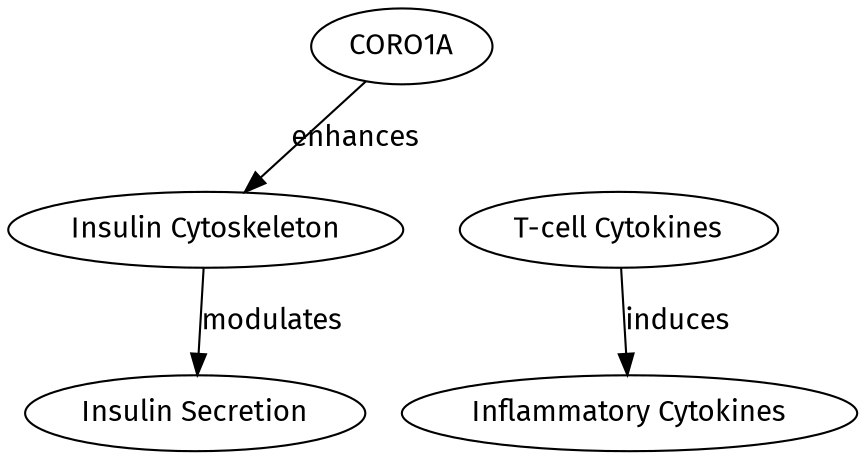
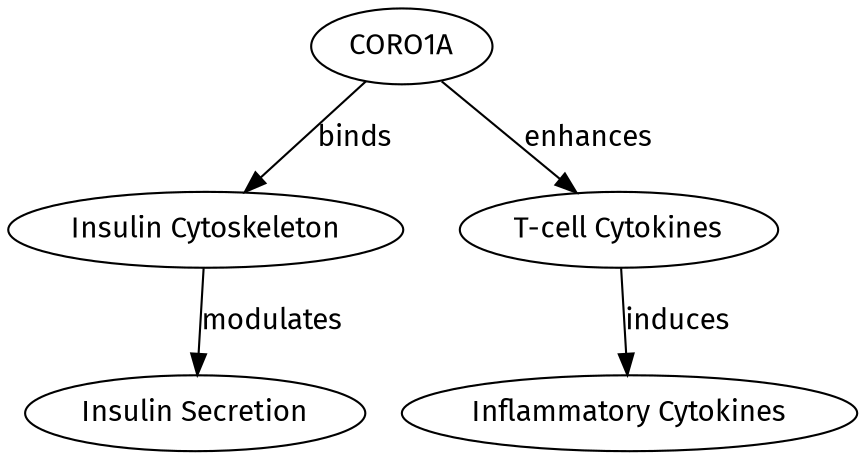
none -> (501, 130)
(355, 138) -> (355, 138)
